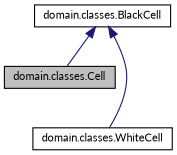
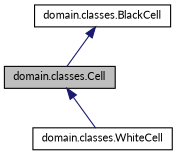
(126, 83) -> (85, 113)
